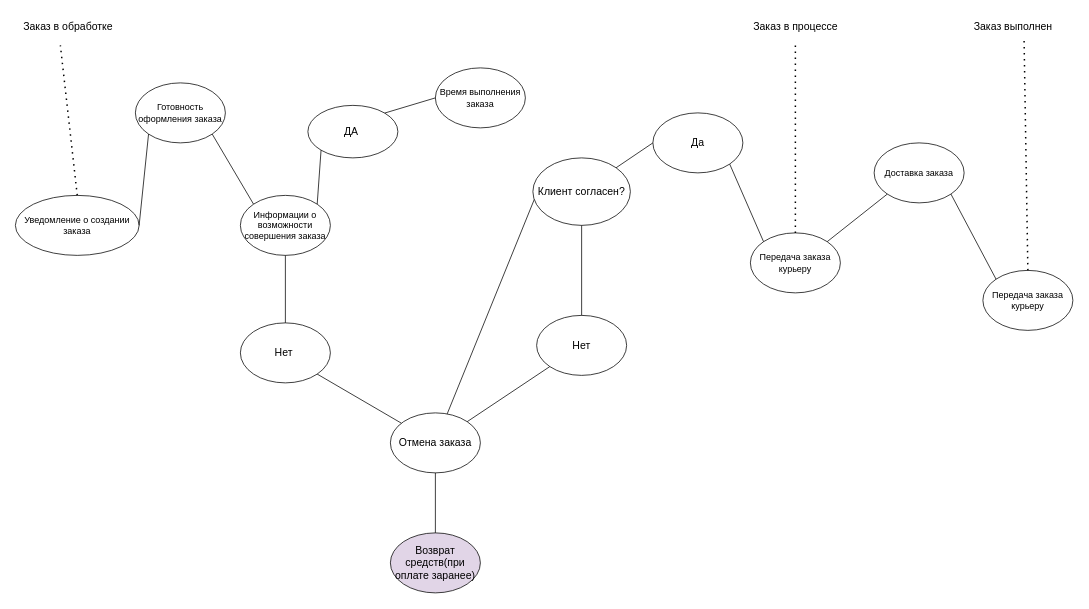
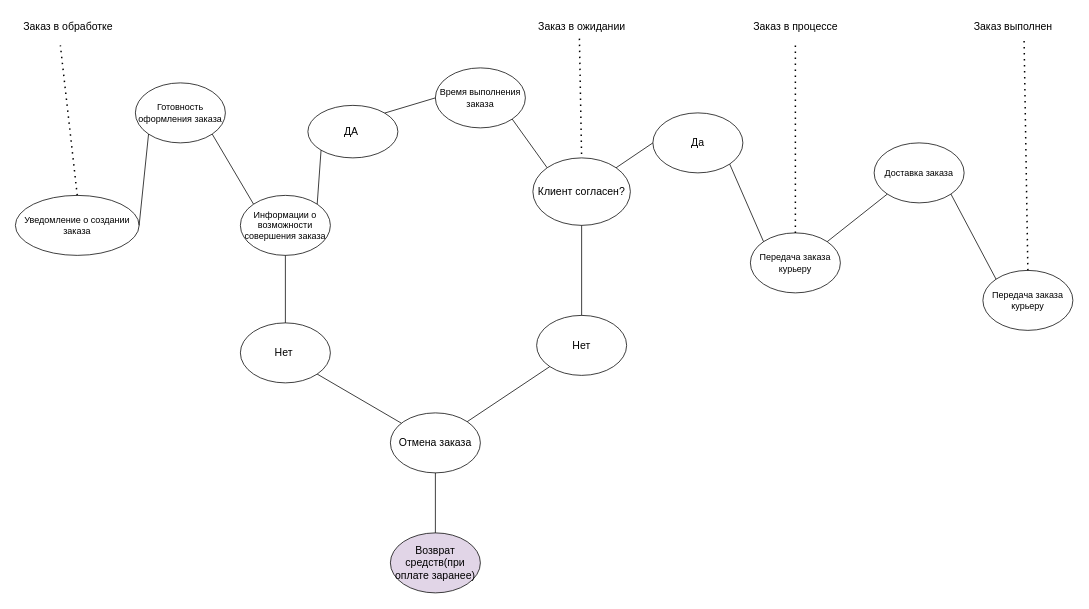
none -> (582, 27)
none -> (580, 97)
(491, 306) -> (530, 144)
